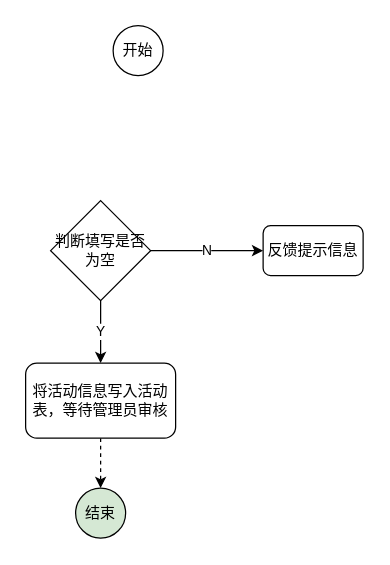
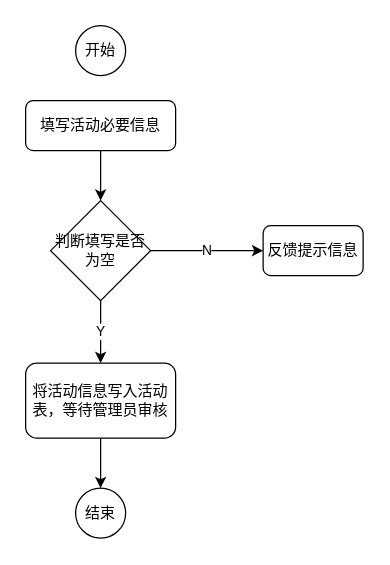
(138, 51) -> (101, 51)
none -> (101, 126)
none -> (101, 172)
(101, 458) -> (101, 458)
(101, 513) -> (101, 513)
